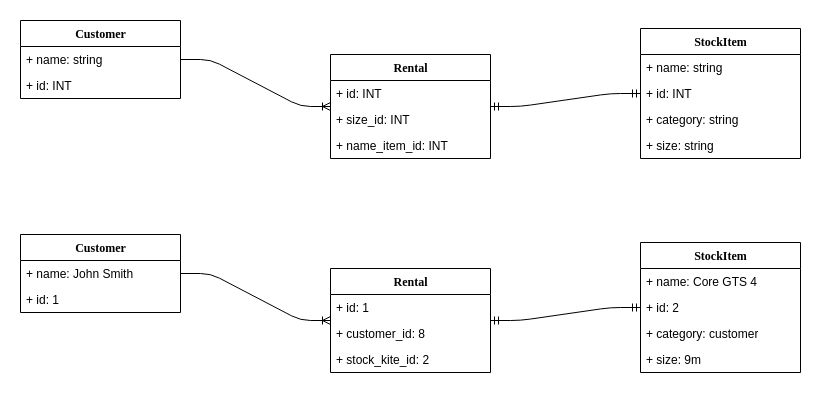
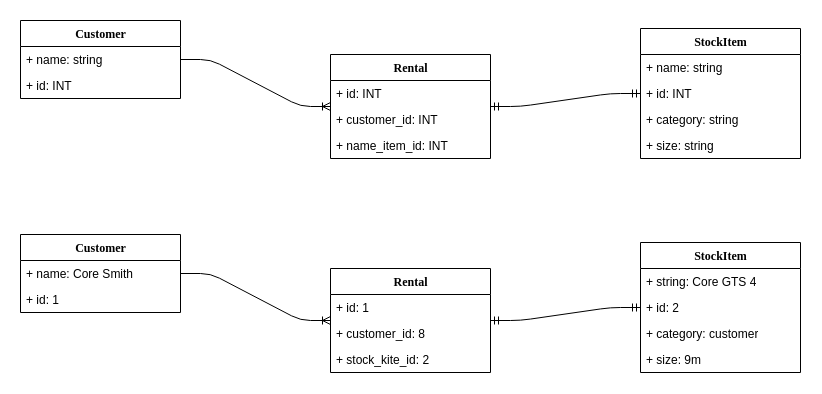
(376, 121) -> (391, 121)
(79, 275) -> (79, 275)
(699, 283) -> (704, 283)
